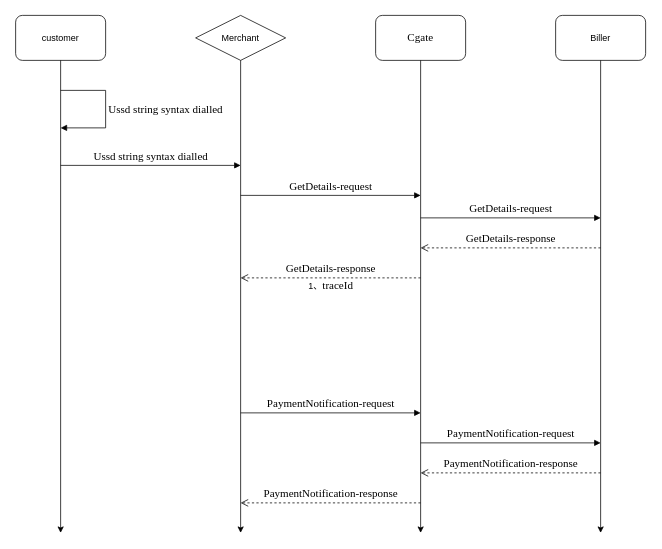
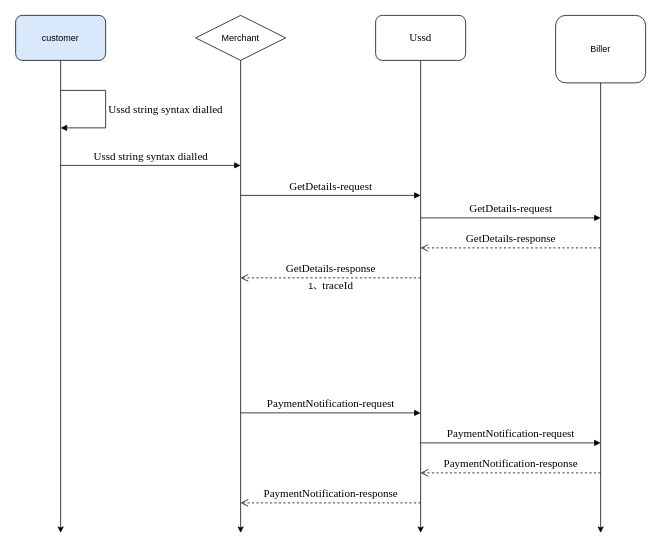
(60, 38) -> (60, 38)
(420, 38) -> (420, 38)
(600, 38) -> (600, 49)
